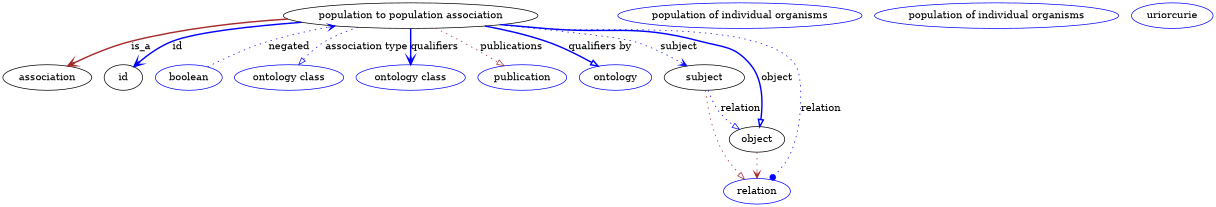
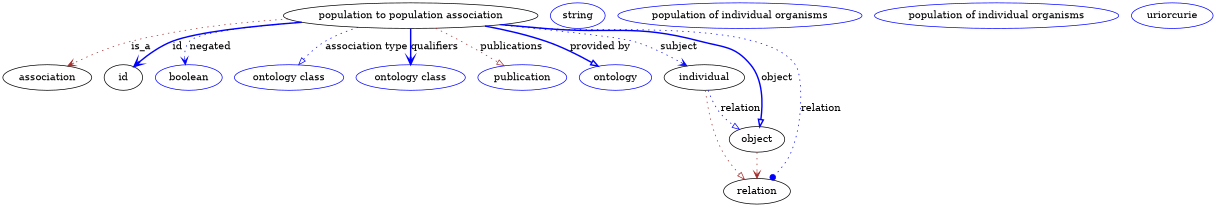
none -> (578, 16)
(179, 31) -> (179, 31)
(266, 42) -> (236, 29)
(600, 47) -> (600, 47)
(704, 78) -> (704, 78)
(757, 191) -> (757, 191)
